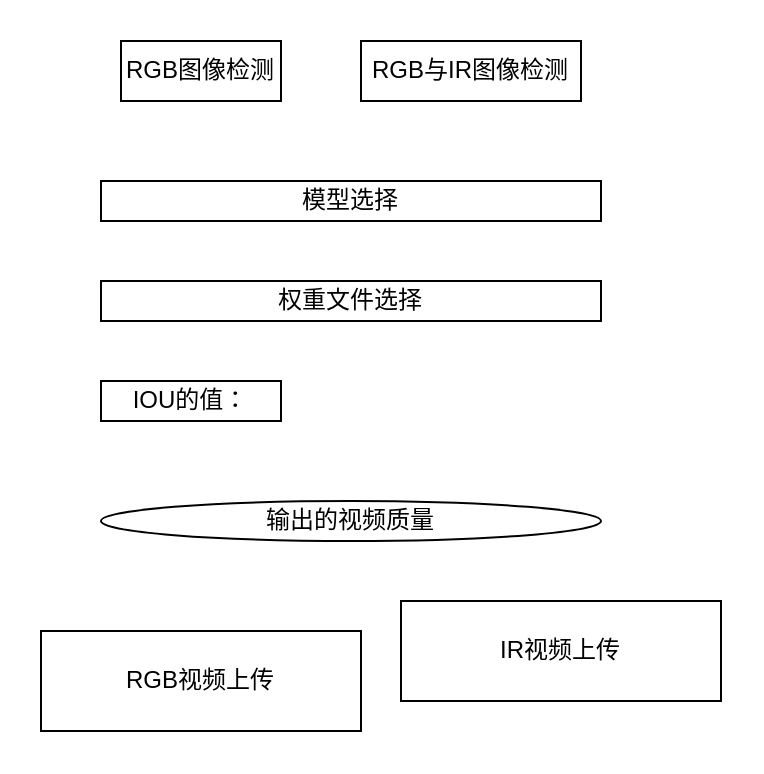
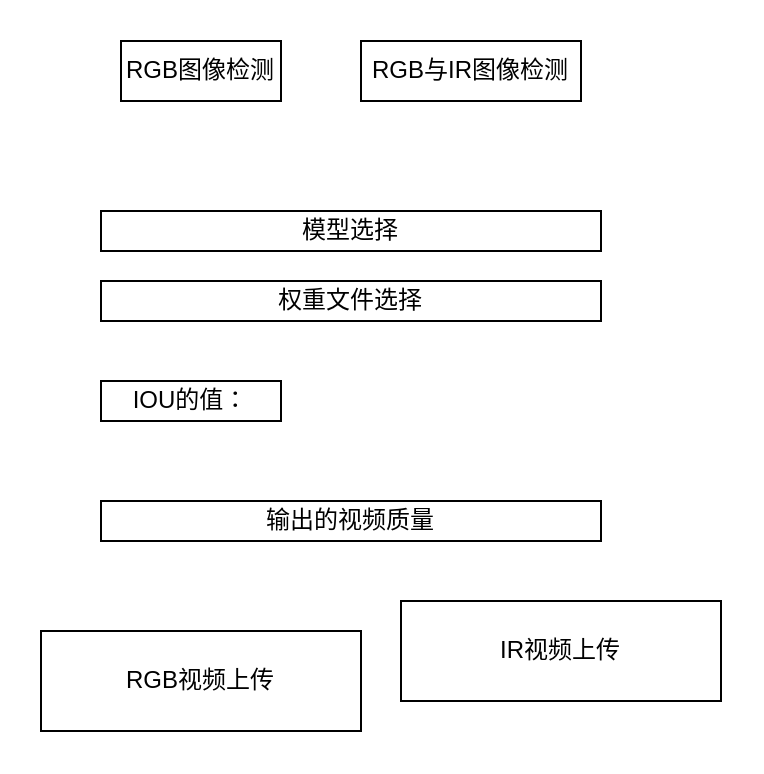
(351, 201) -> (351, 231)
(351, 521) -> (351, 521)
